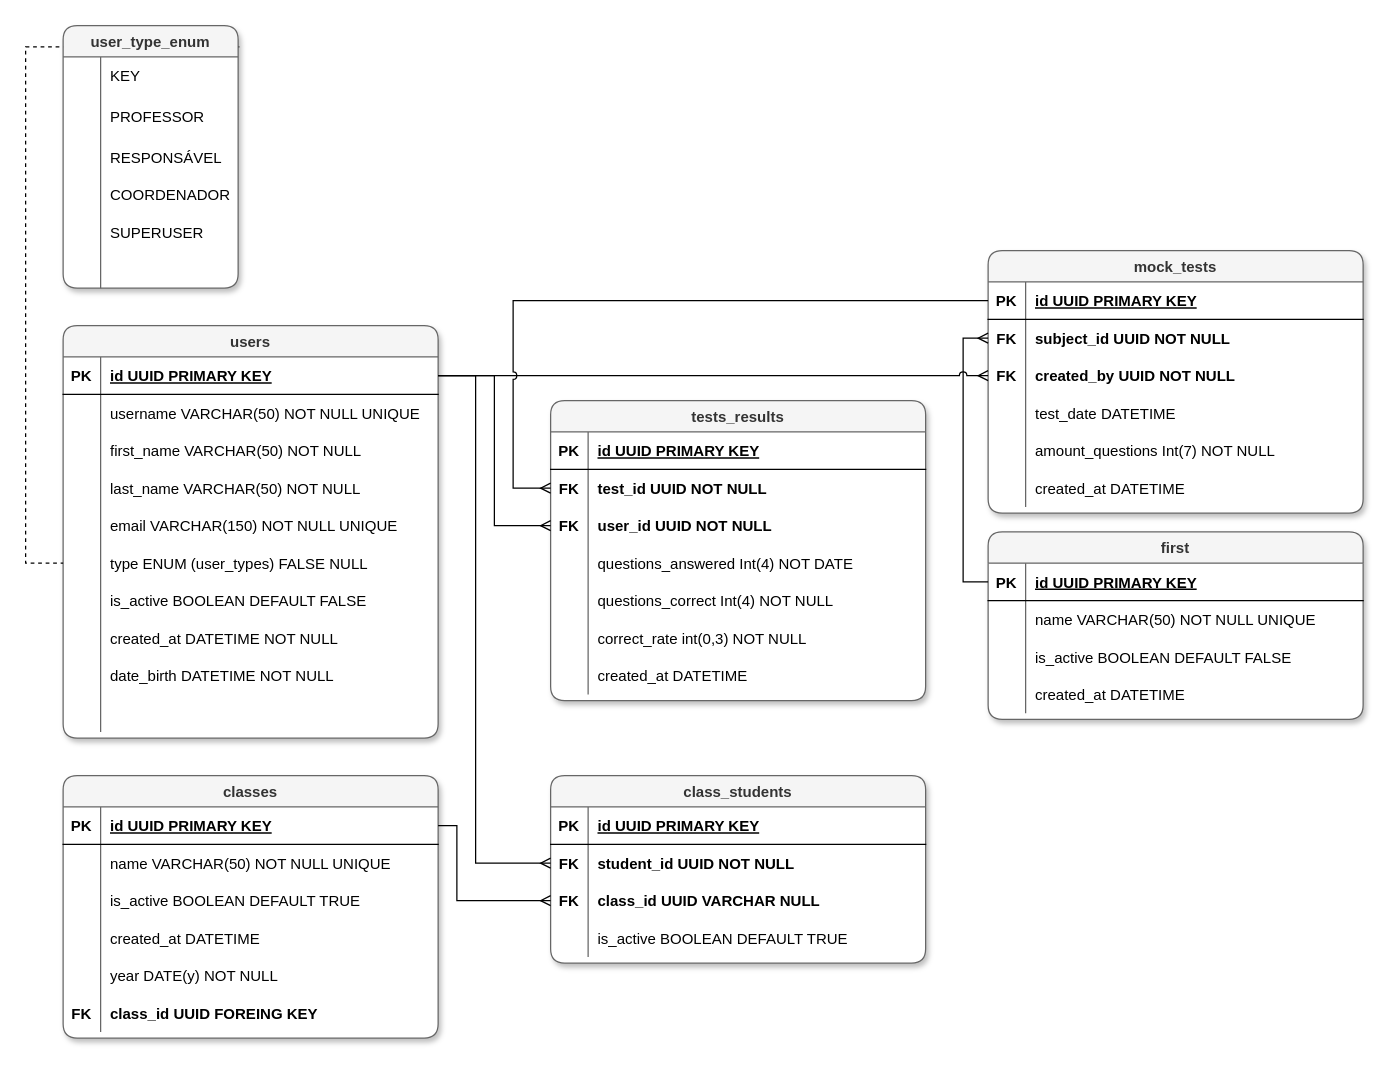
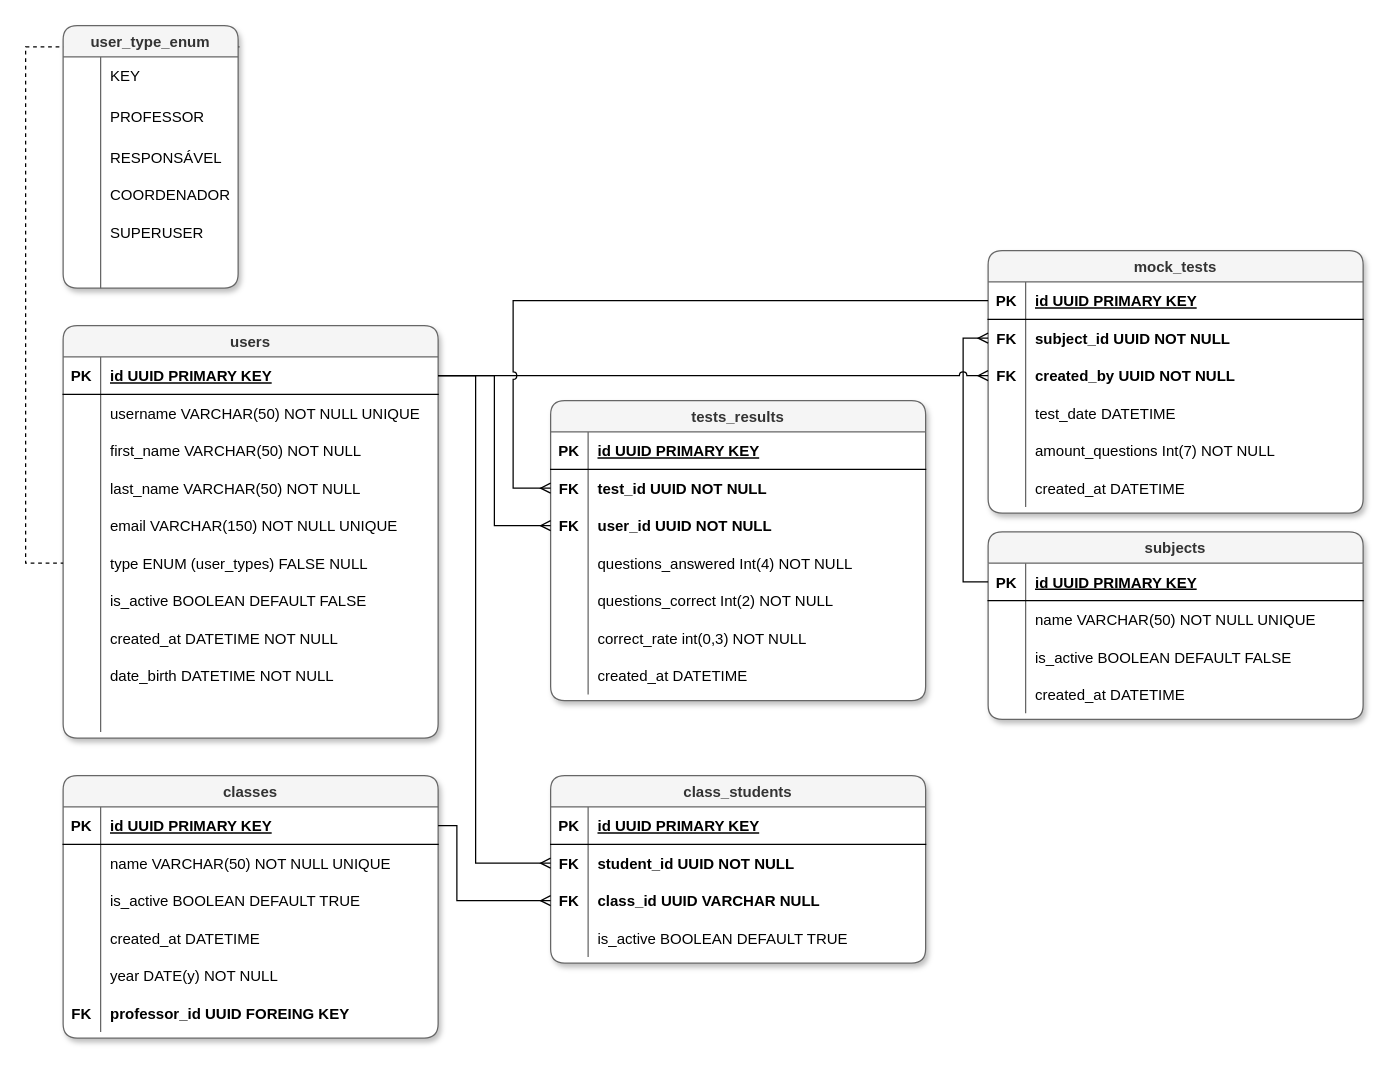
(1175, 548) -> (1175, 548)
(733, 564) -> (733, 564)
(728, 601) -> (728, 601)
(205, 1014) -> (224, 1014)
